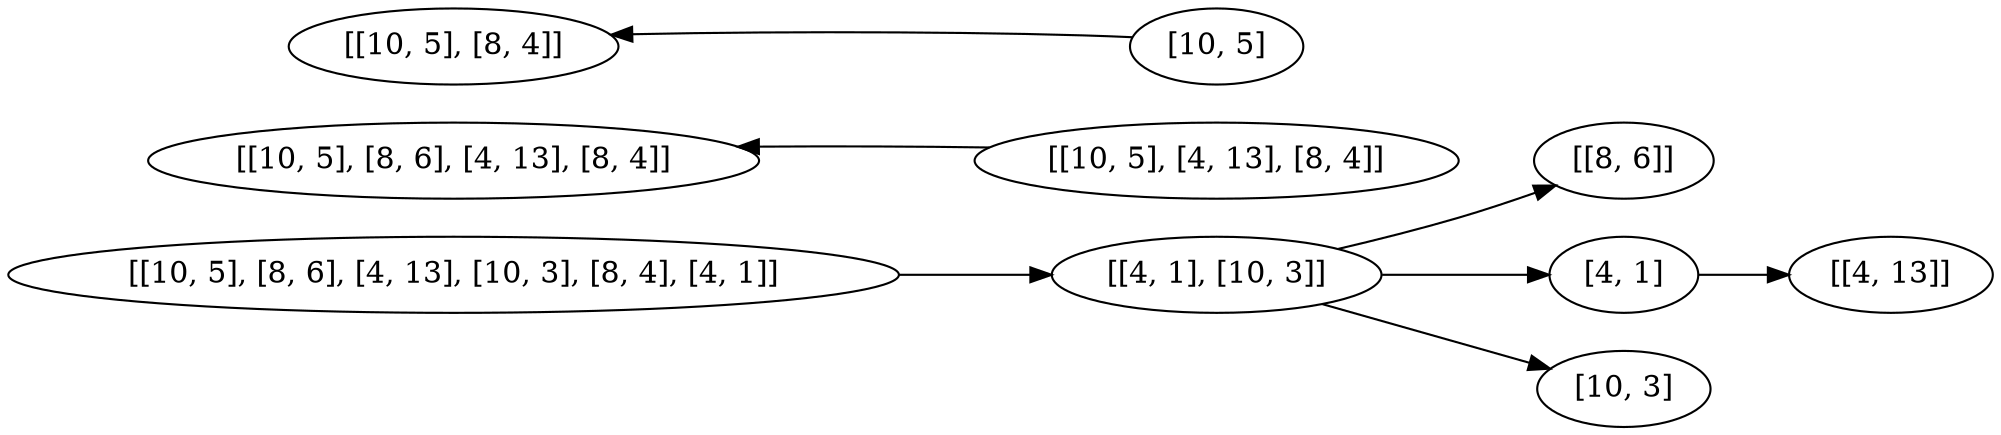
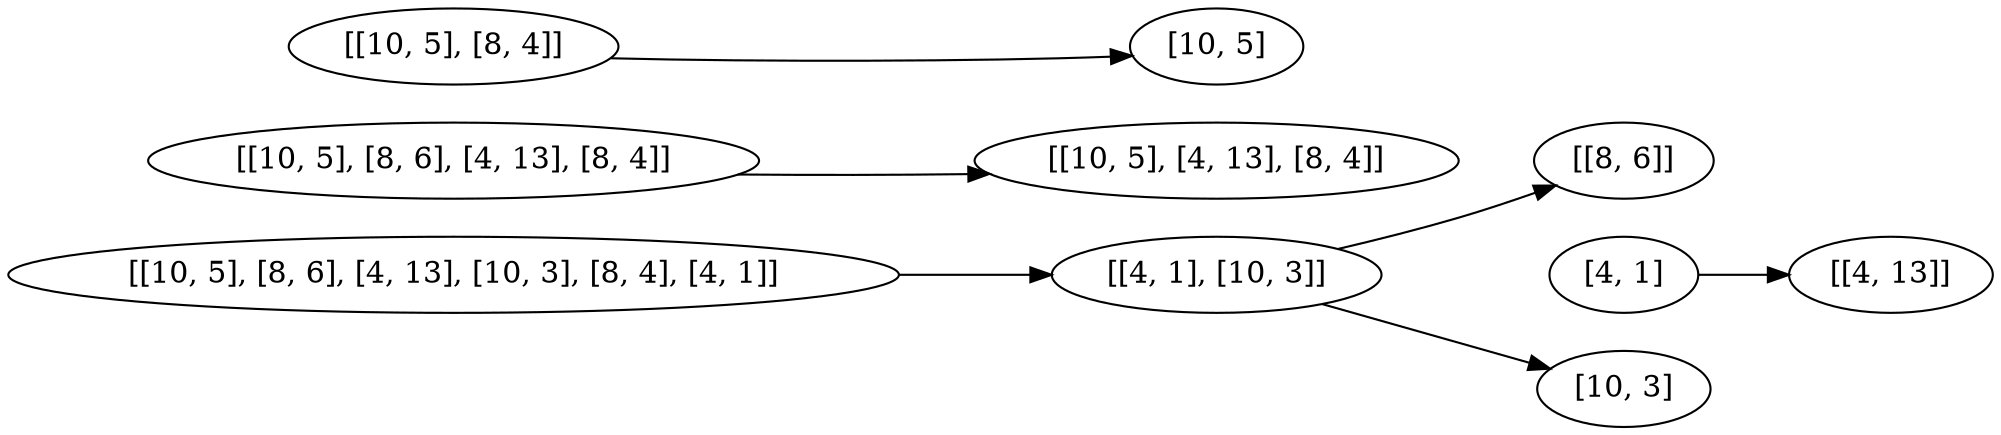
(882, 32) -> (861, 61)
(874, 146) -> (853, 175)
(1455, 275) -> none
